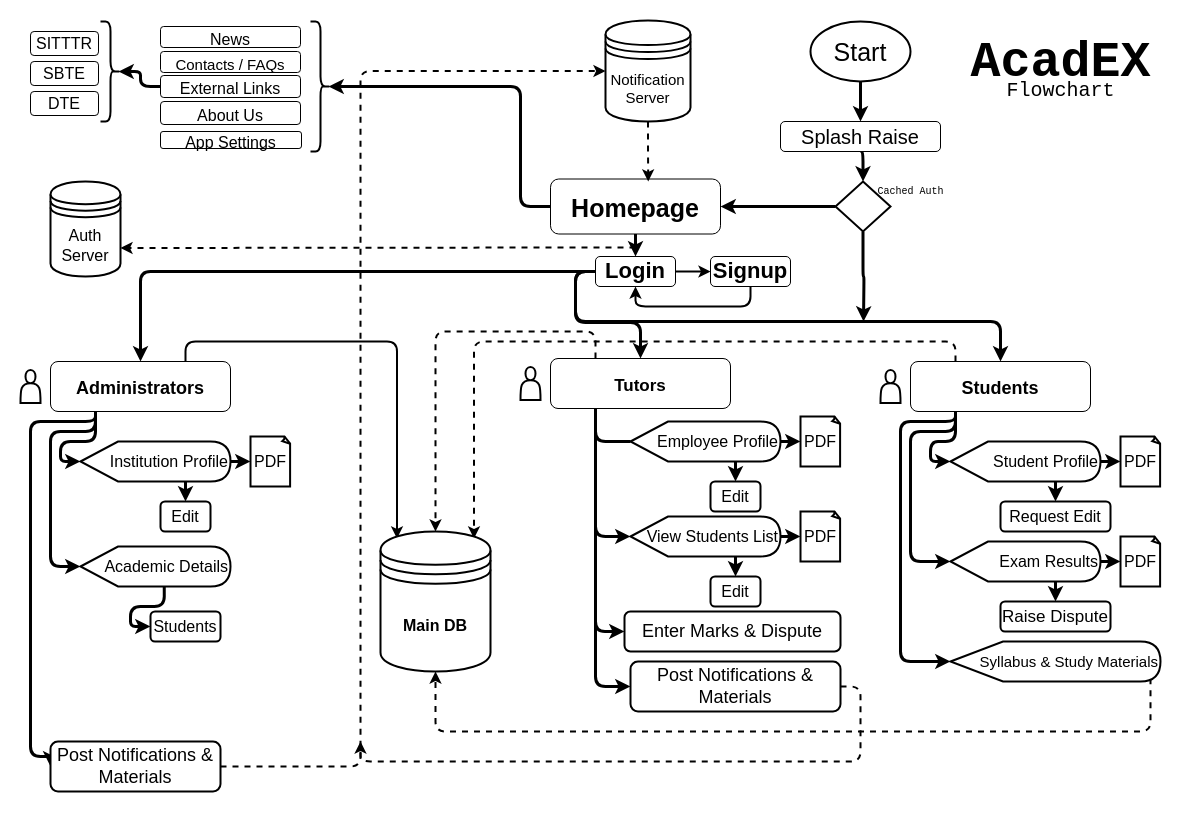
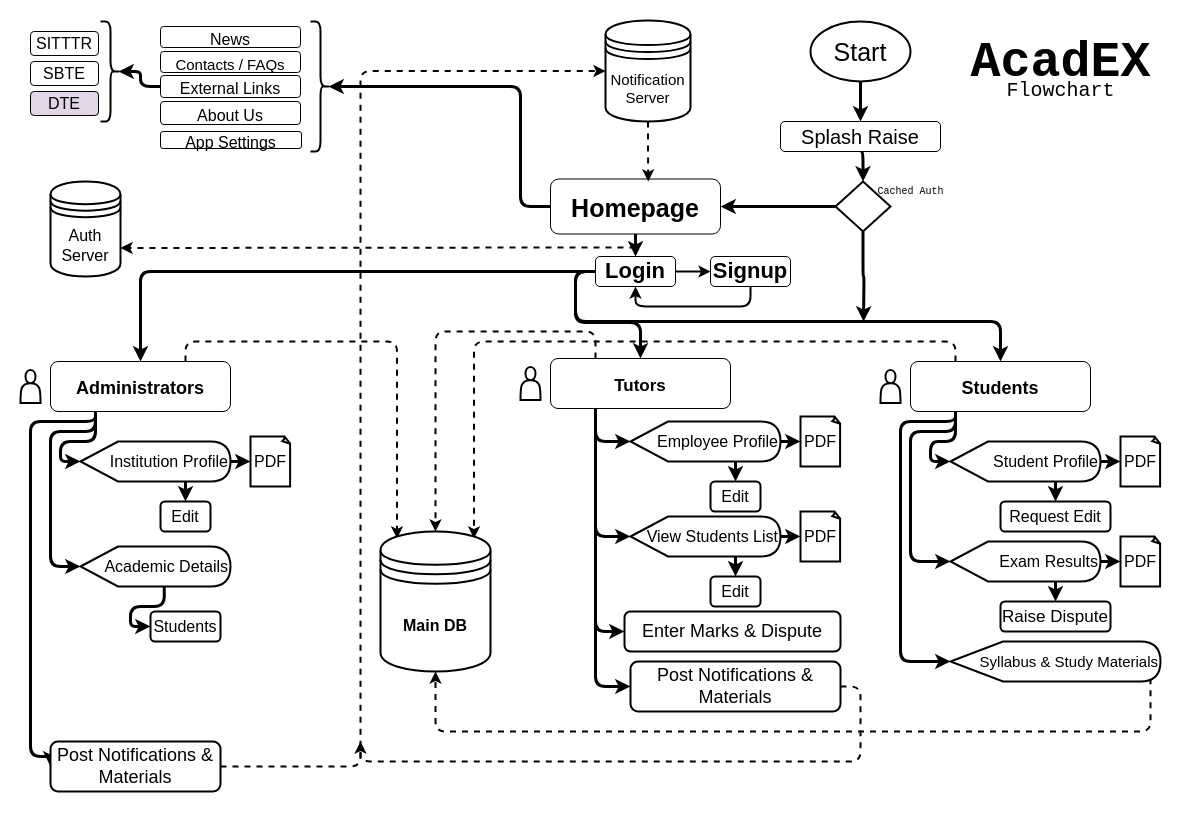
(65, 104) -> (65, 104)
(377, 342) -> (377, 342)
(623, 442) -> (617, 442)
